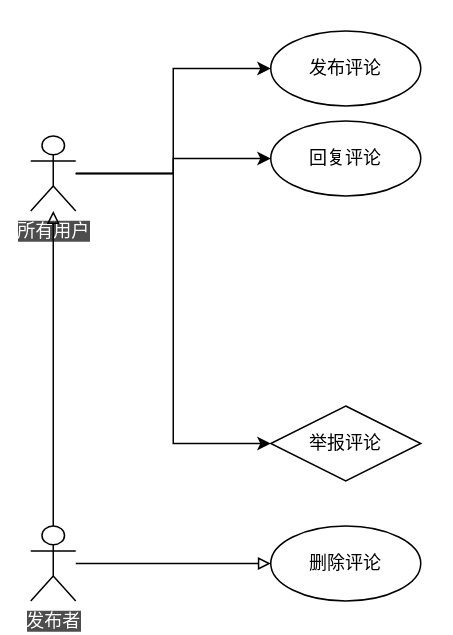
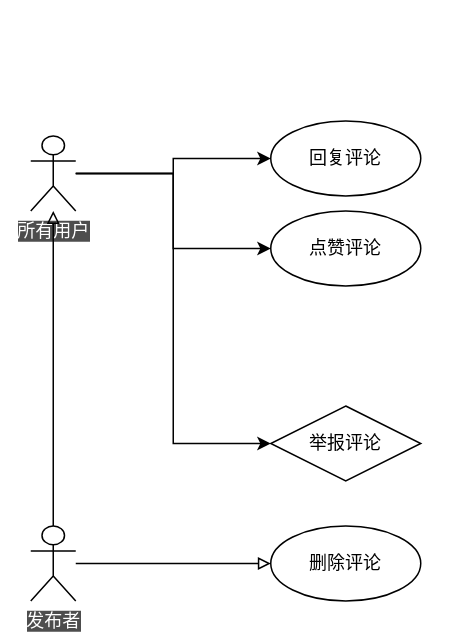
(346, 68) -> none
(173, 69) -> none
none -> (219, 248)
none -> (346, 248)
